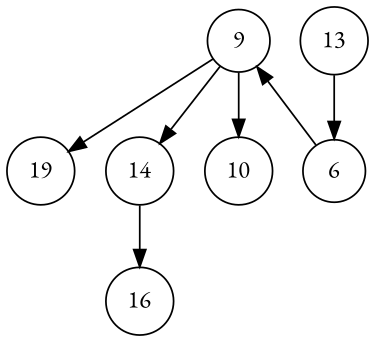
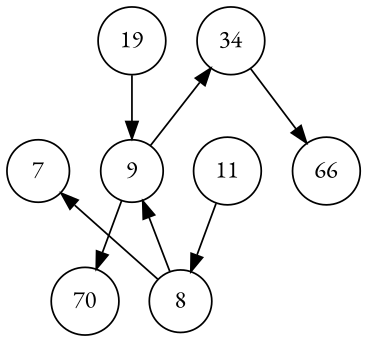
(334, 41) -> (227, 171)
(148, 101) -> (132, 98)
none -> (38, 171)
(140, 171) -> (231, 41)
(239, 171) -> (85, 301)
(334, 171) -> (181, 301)
(140, 301) -> (326, 171)
